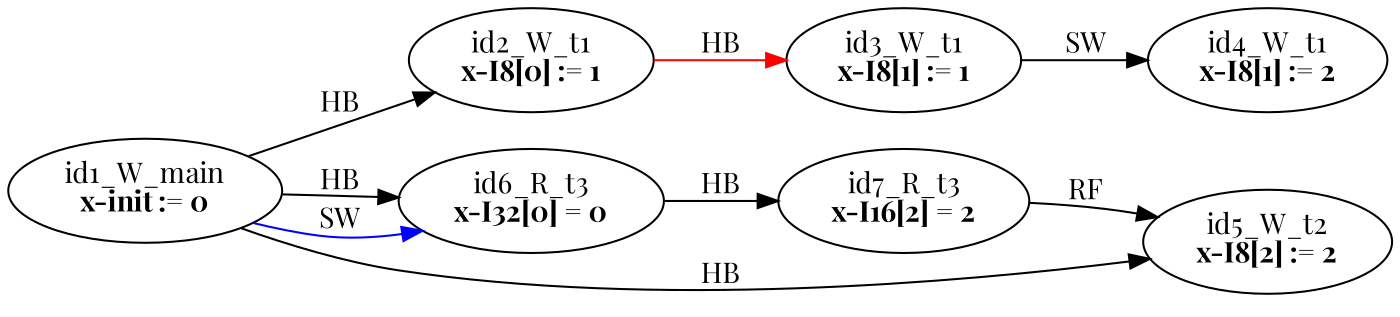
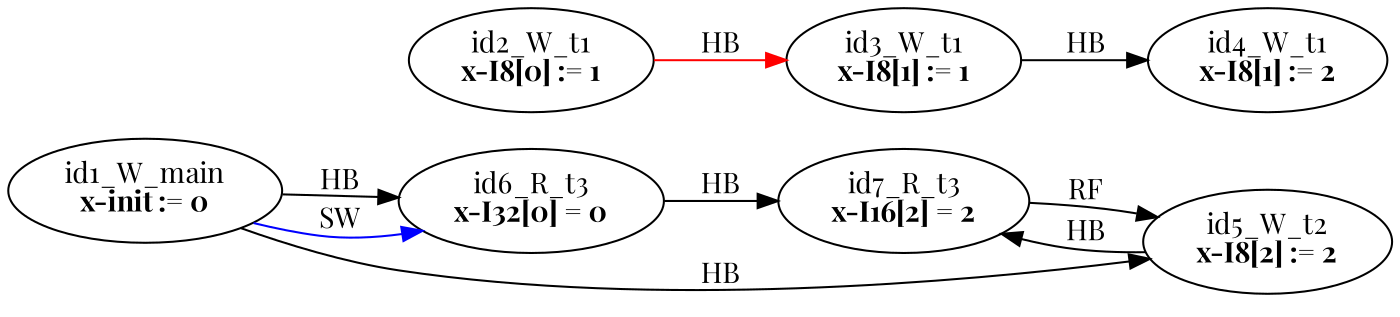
(1086, 45) -> (1086, 45)
(332, 128) -> none
none -> (1083, 250)
